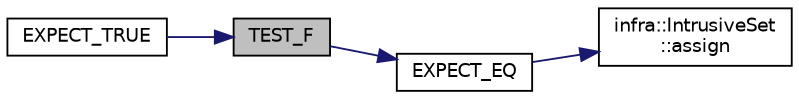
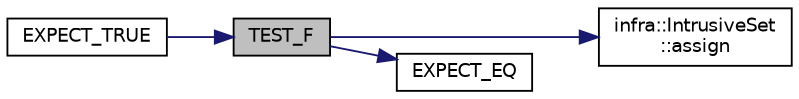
(557, 58) -> (455, 37)
